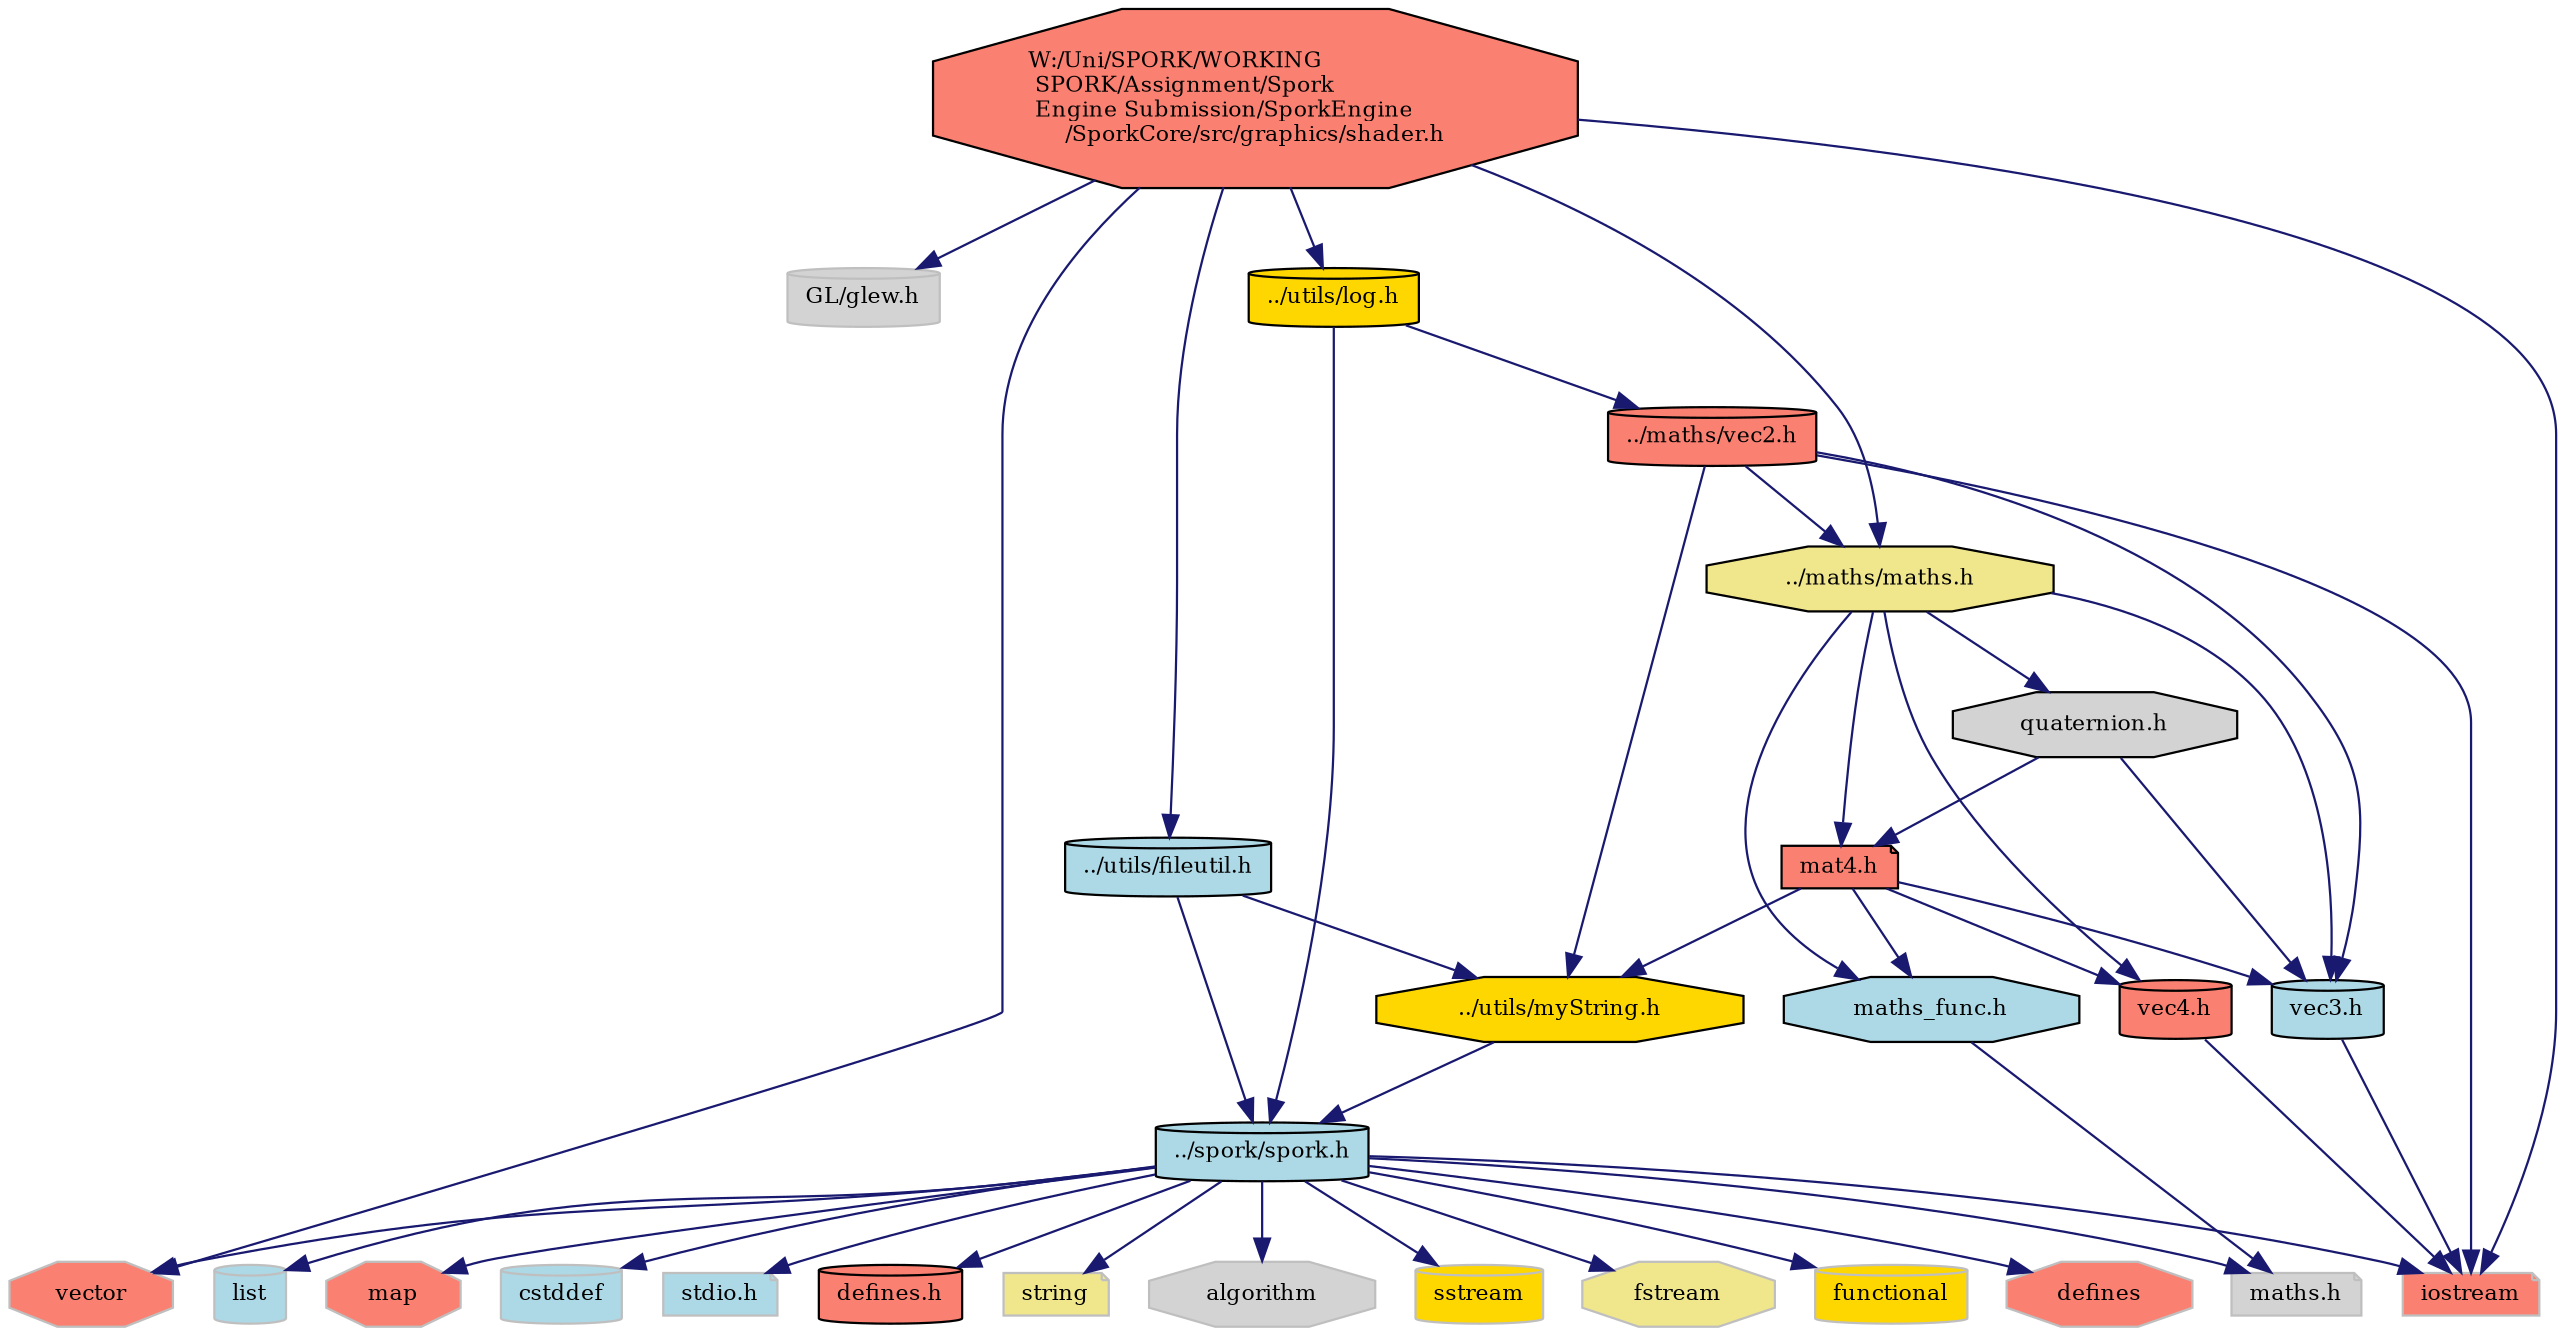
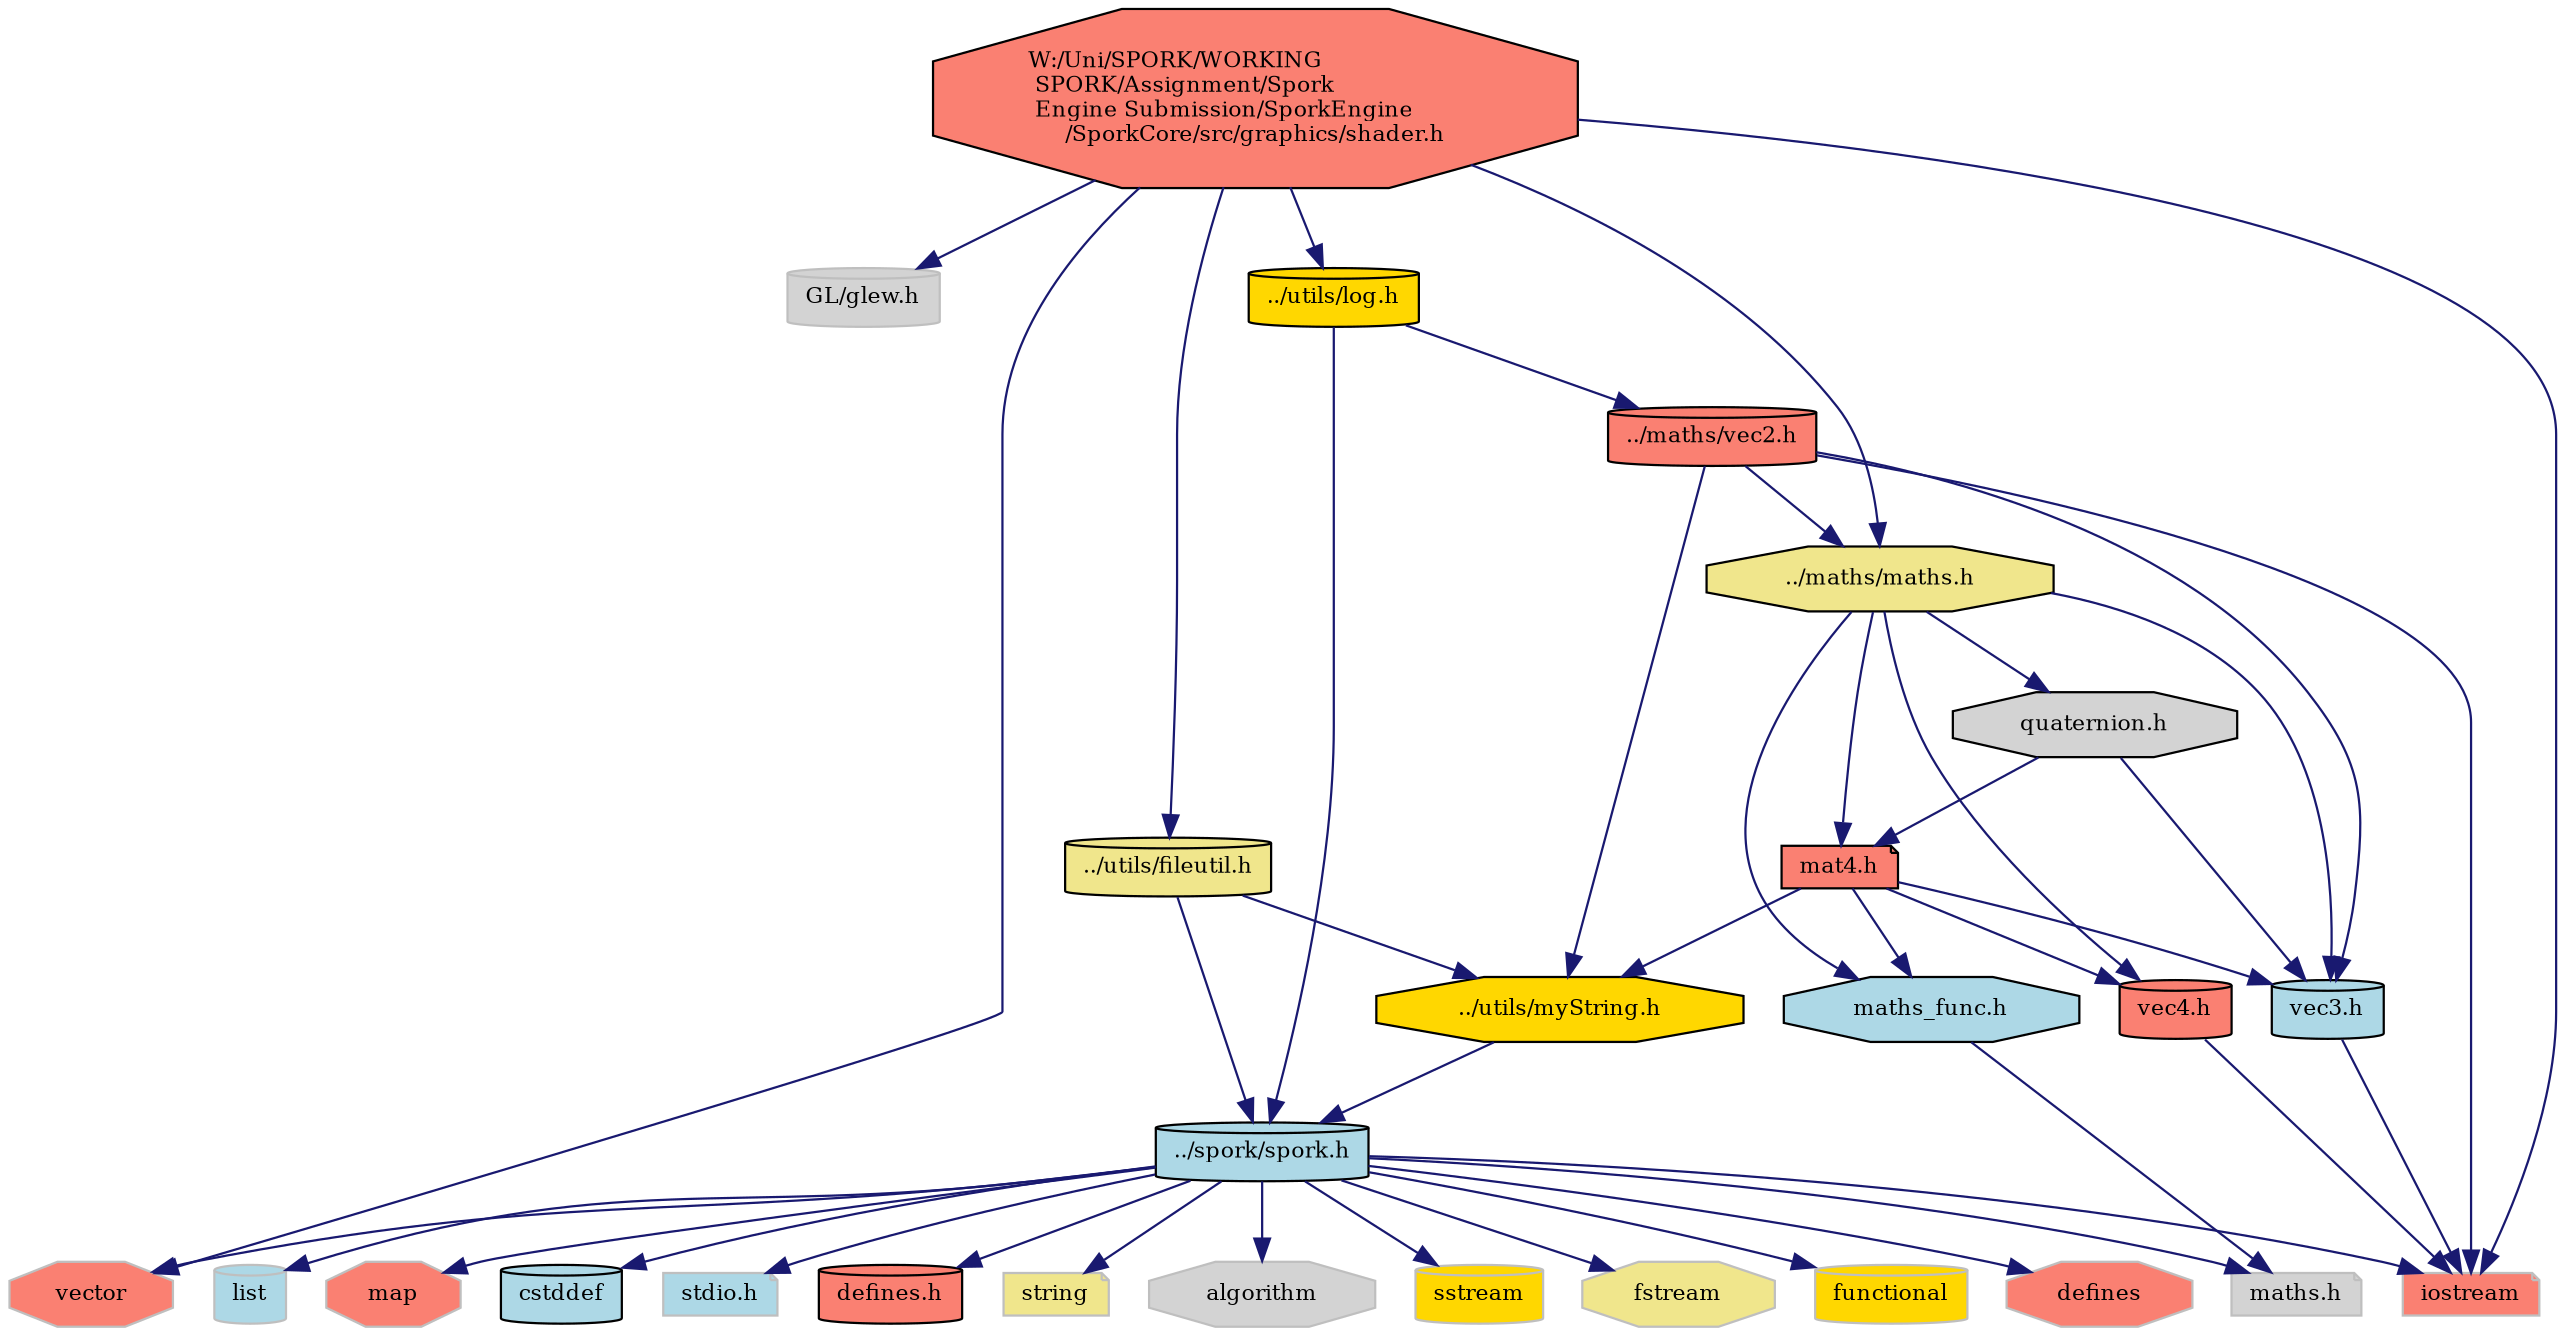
(1168, 867) -> (1168, 867)
(561, 1294) -> (561, 1294)
